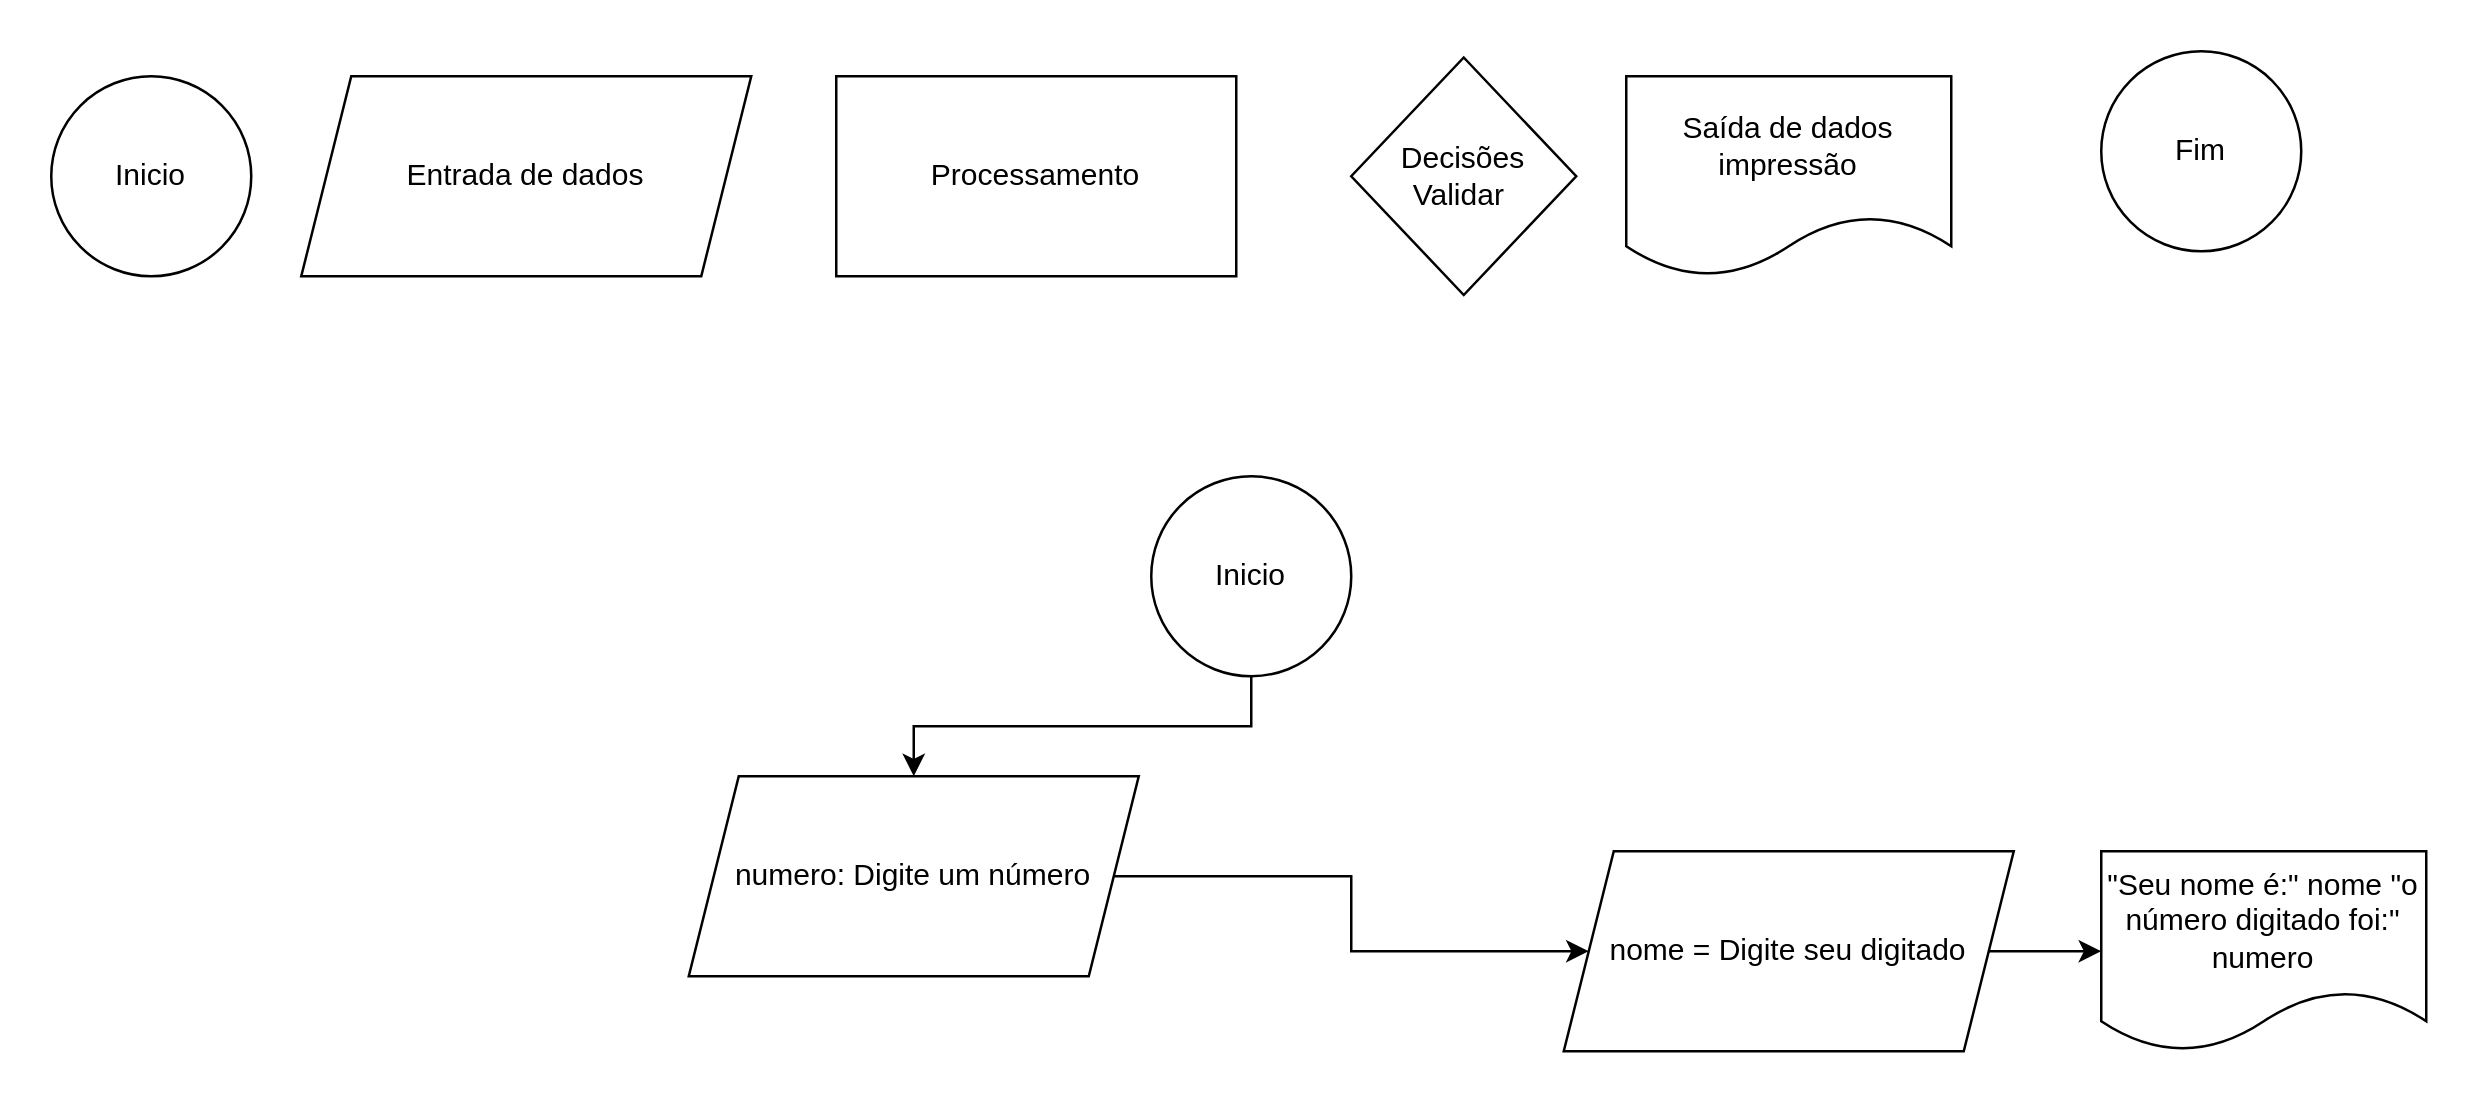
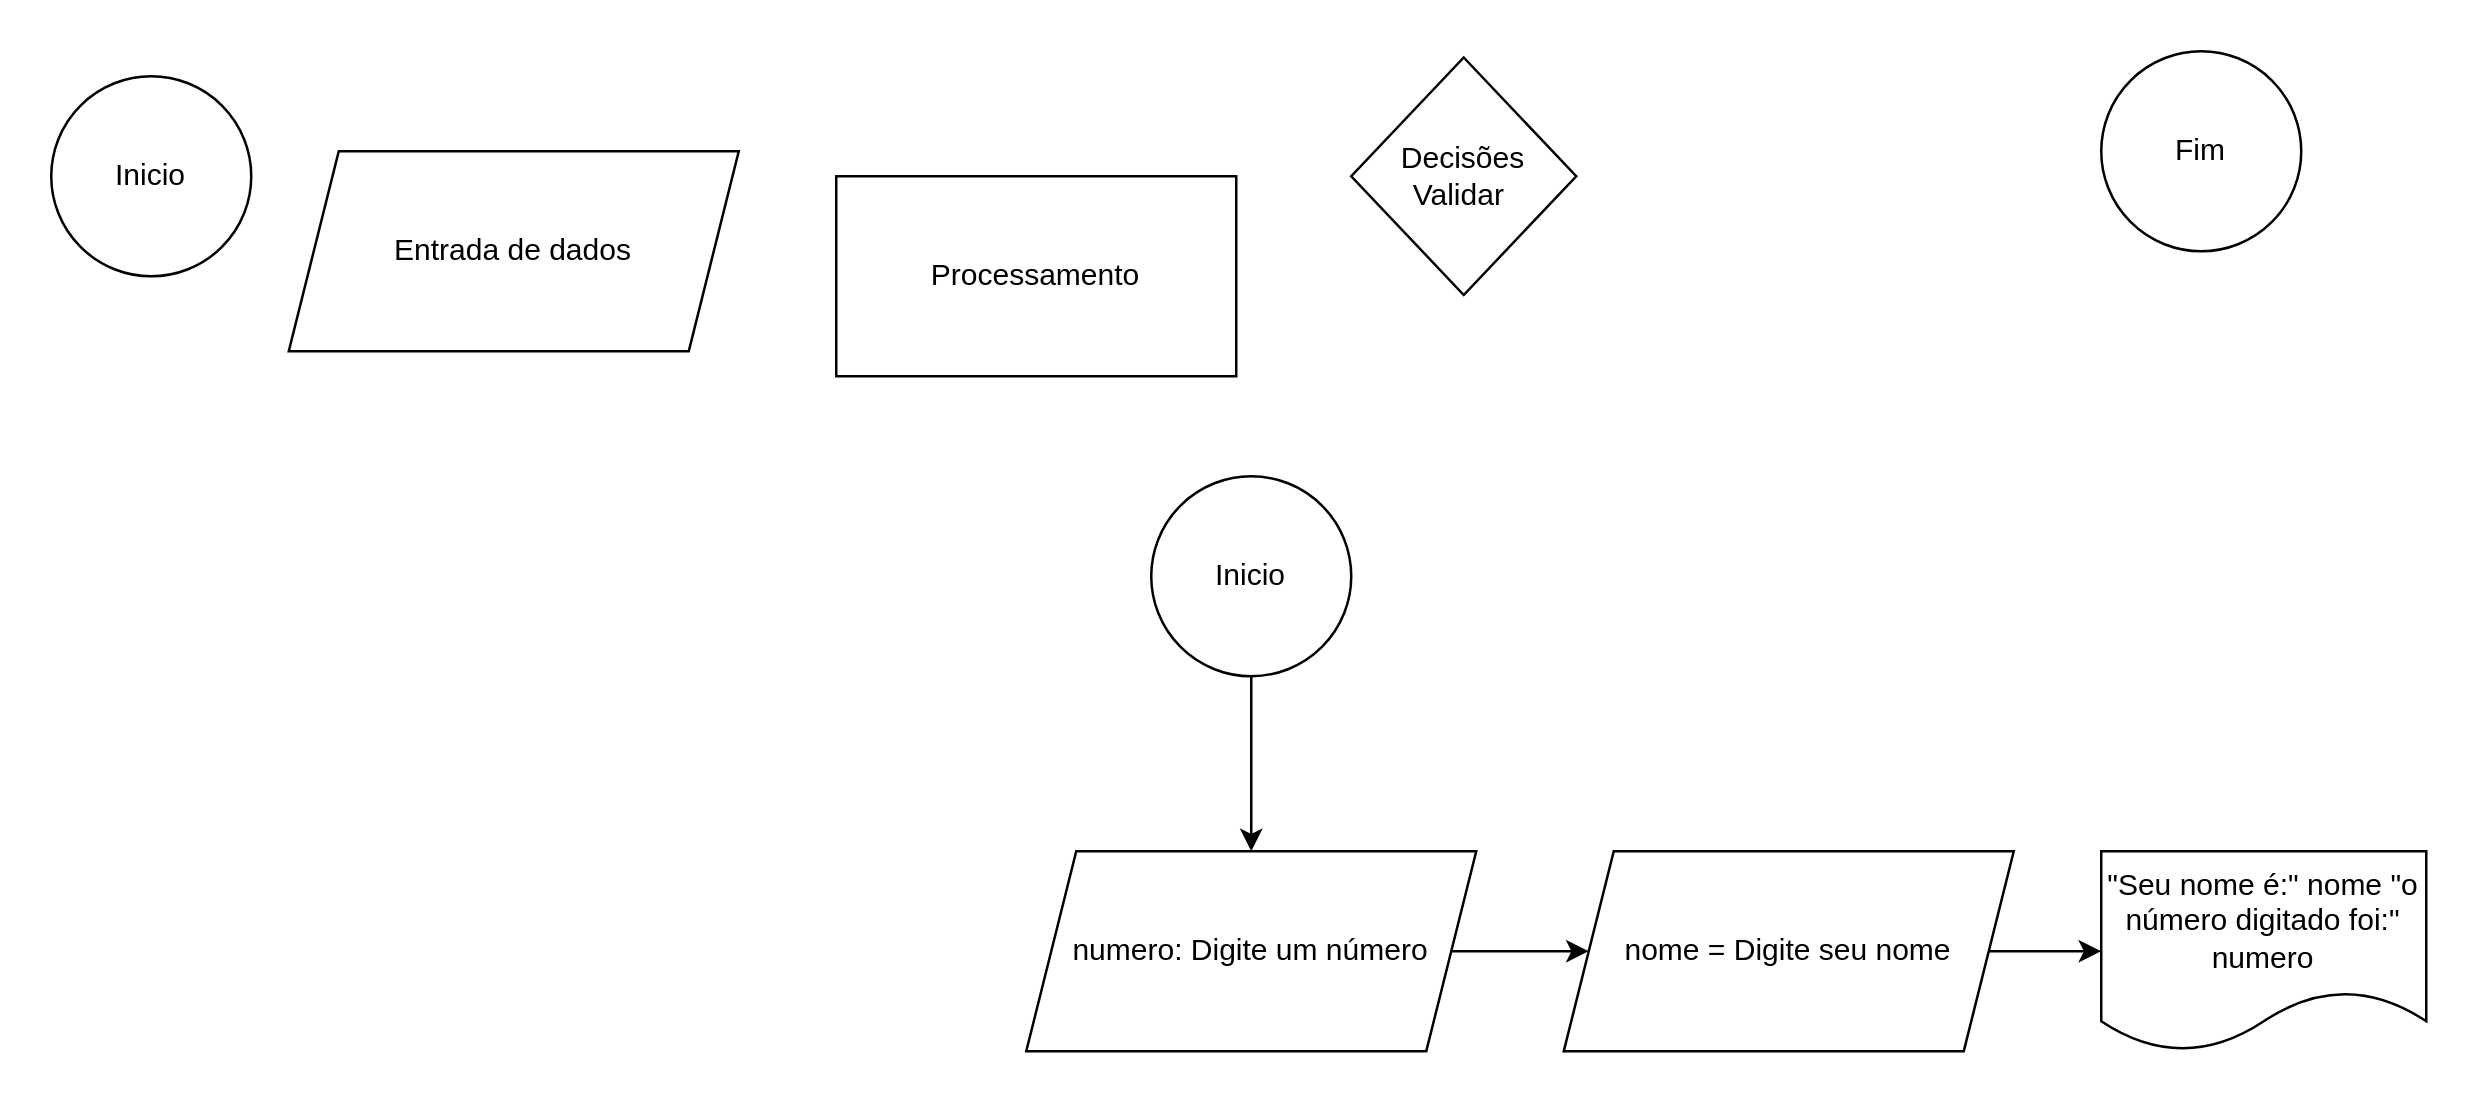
(526, 176) -> (514, 251)
(1036, 176) -> (1036, 276)
(1789, 176) -> none
(914, 876) -> (1251, 951)
(1789, 951) -> (1789, 951)
